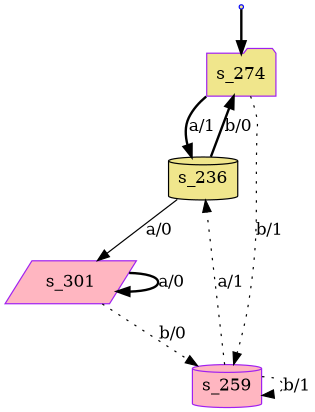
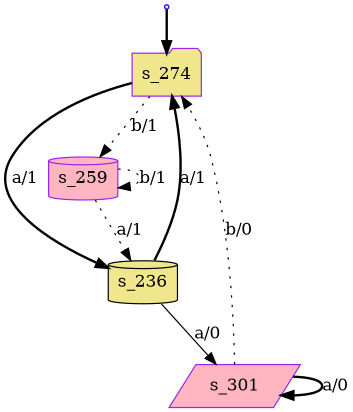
(238, 127) -> (193, 178)
(145, 332) -> (225, 233)
